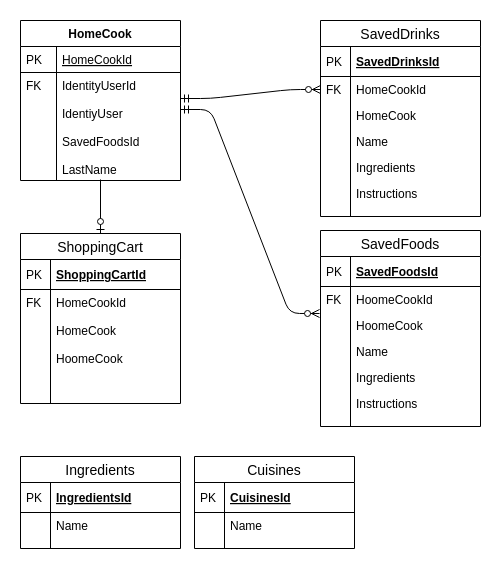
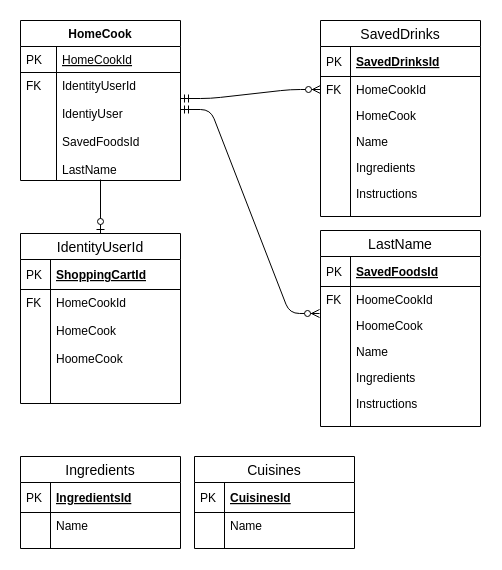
(400, 244) -> (400, 244)
(100, 247) -> (100, 247)
